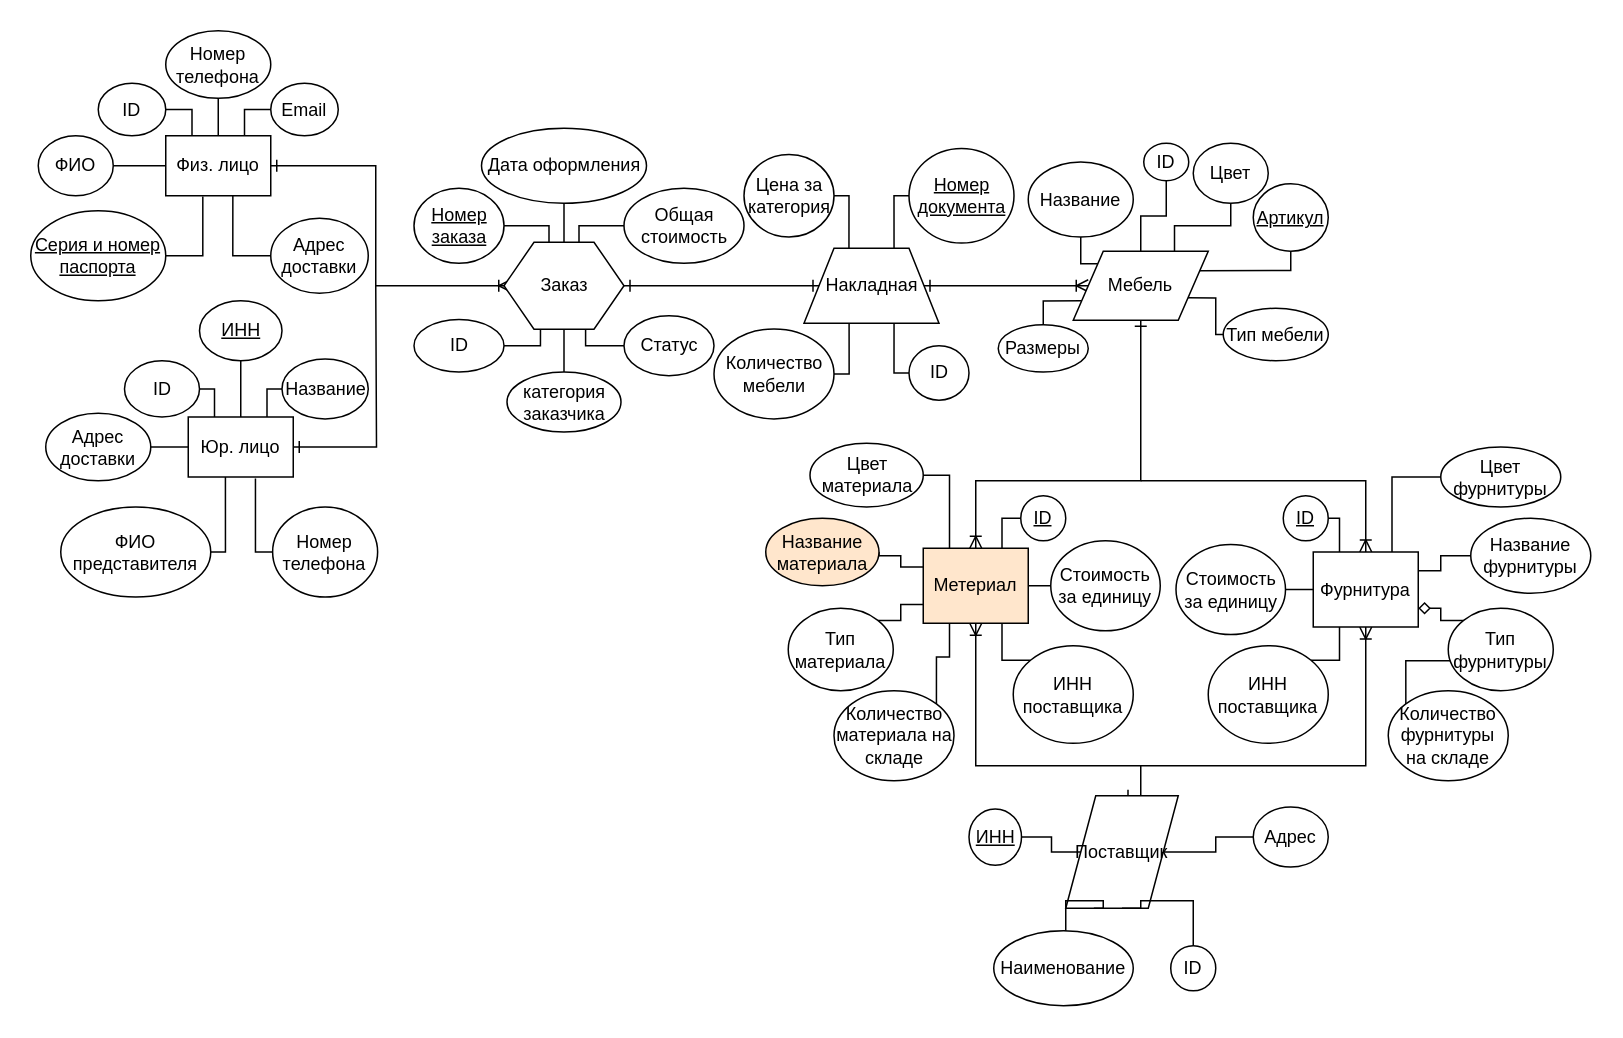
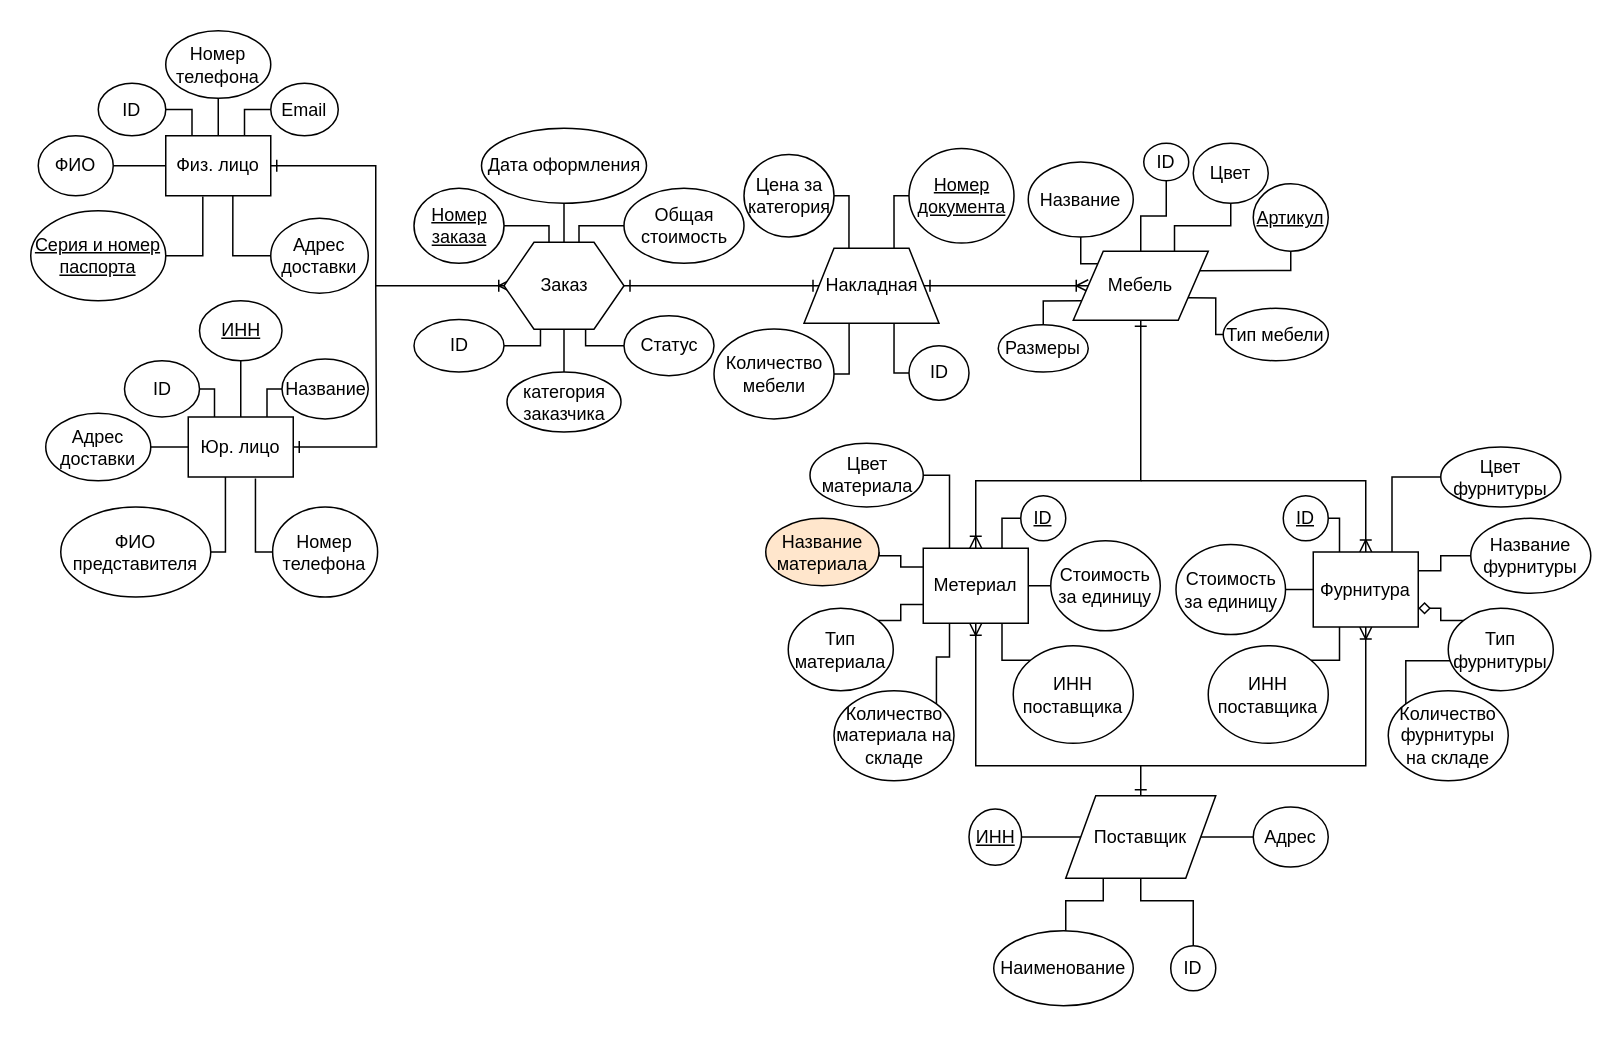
(976, 586) -> (976, 586)
(1122, 852) -> (1141, 837)
